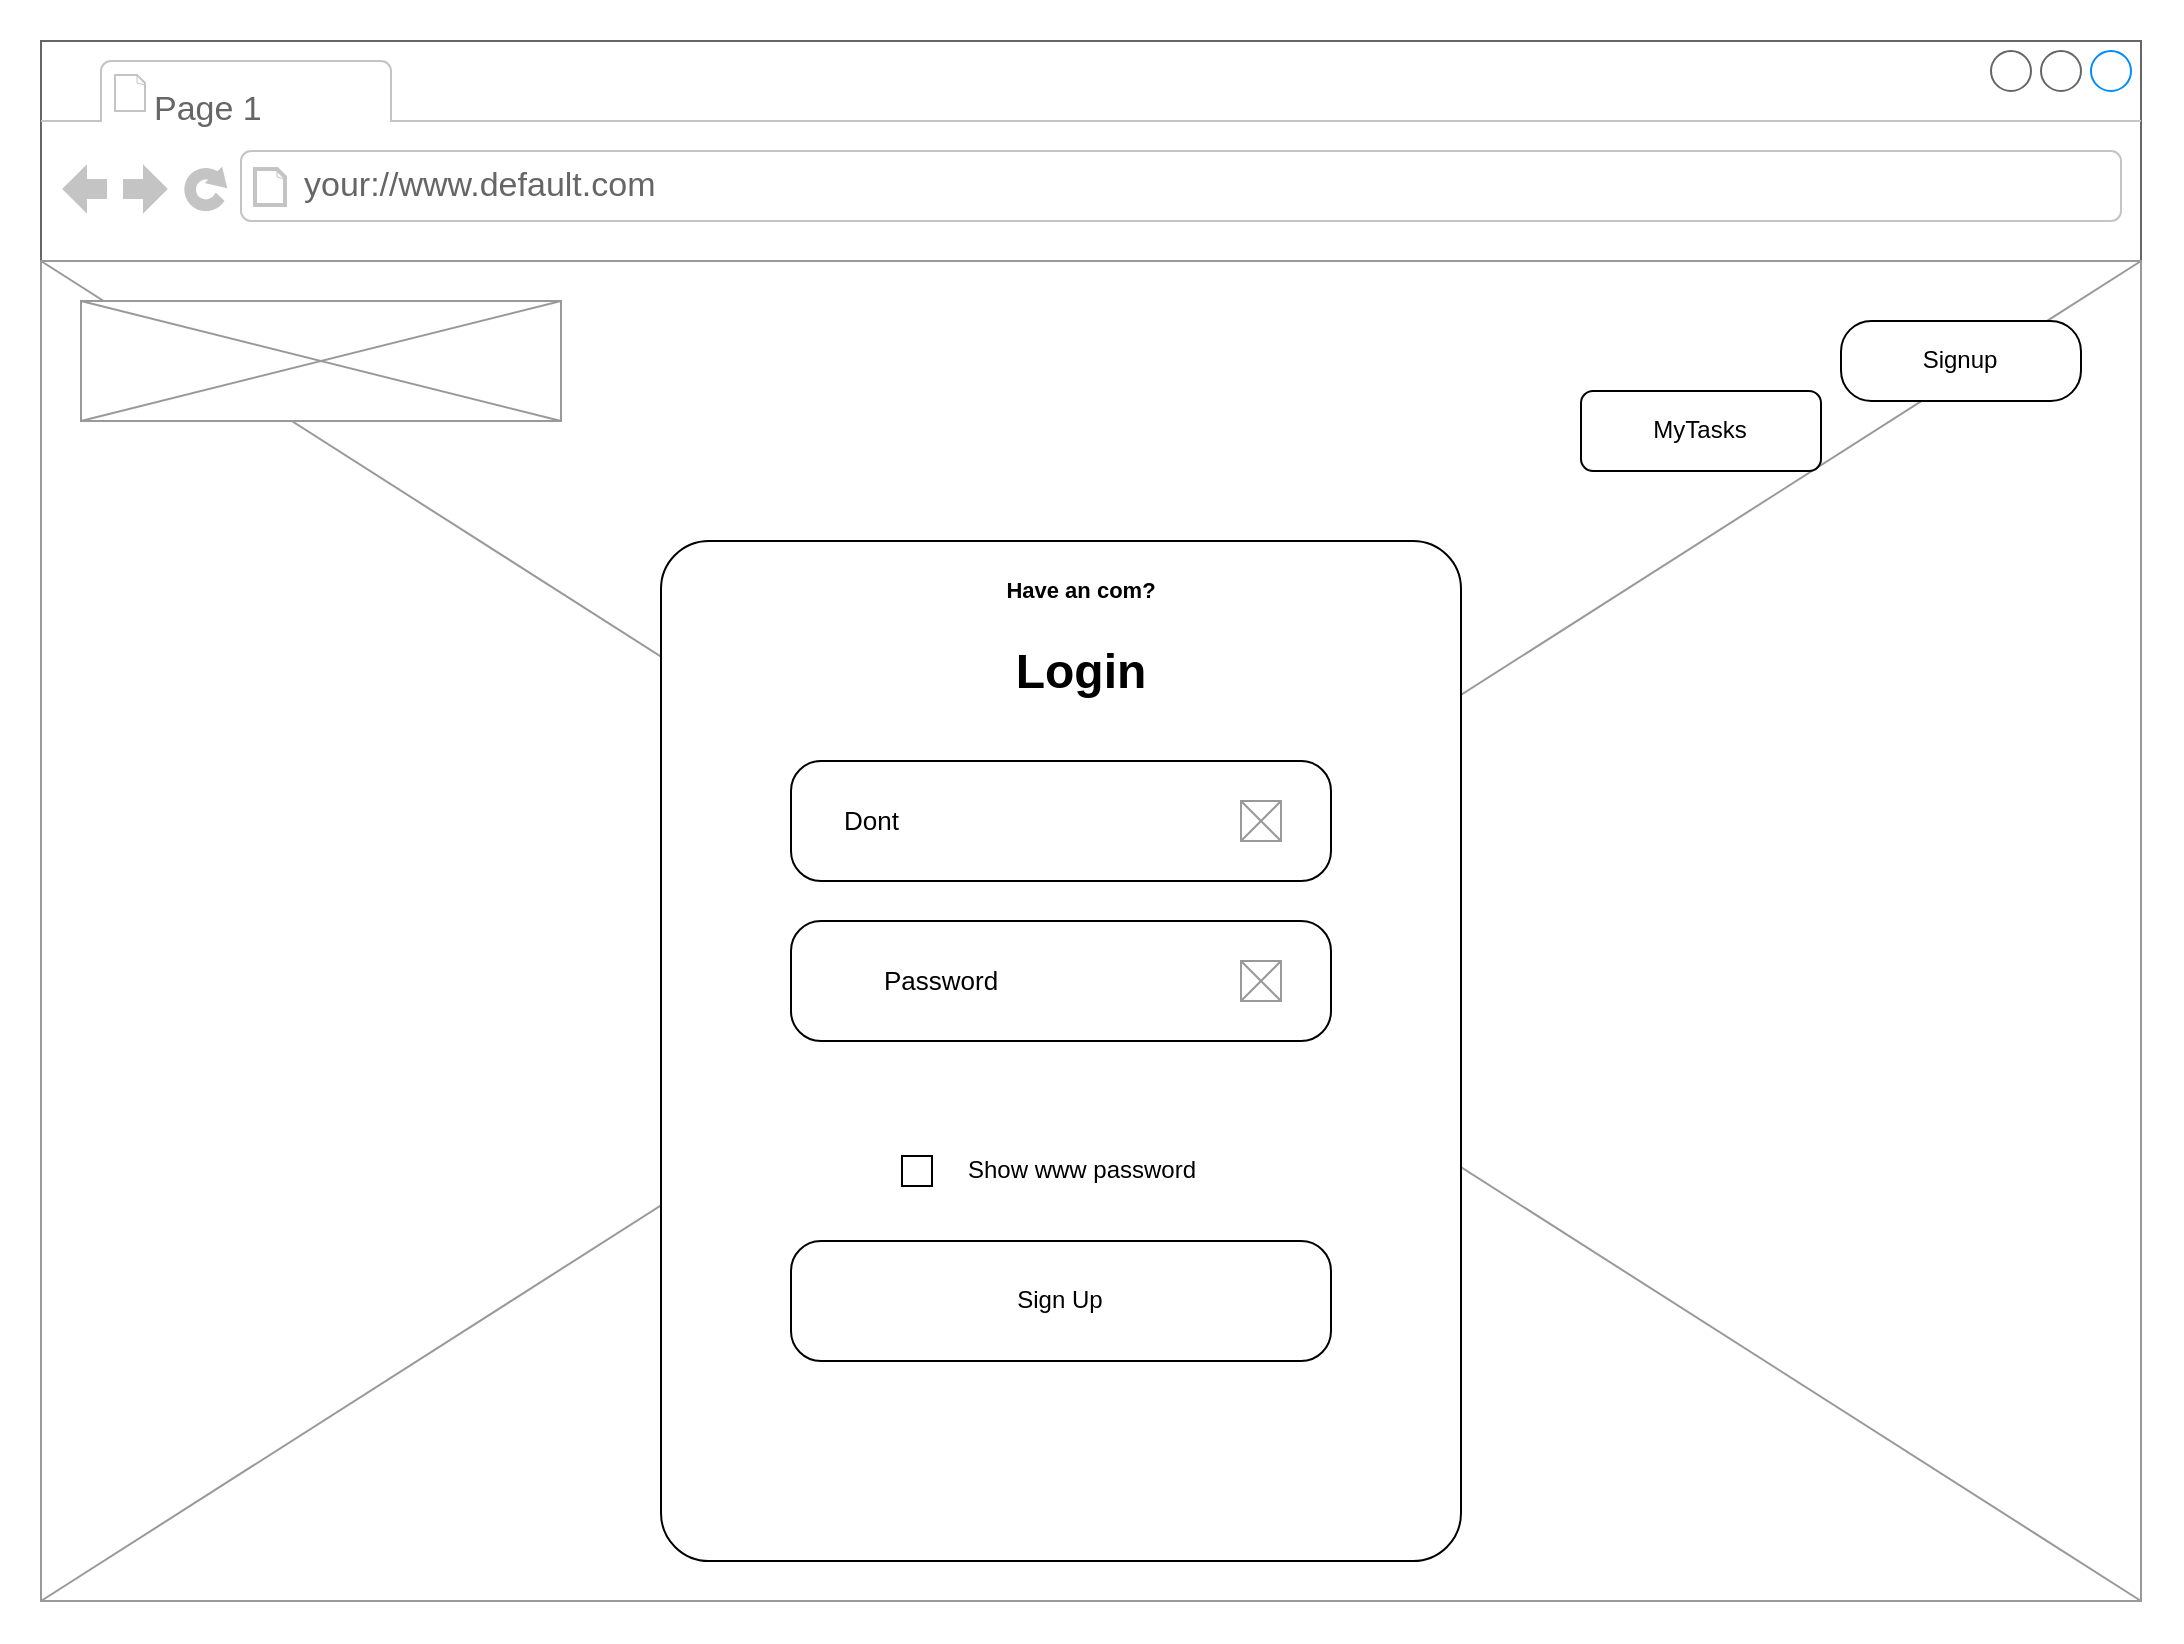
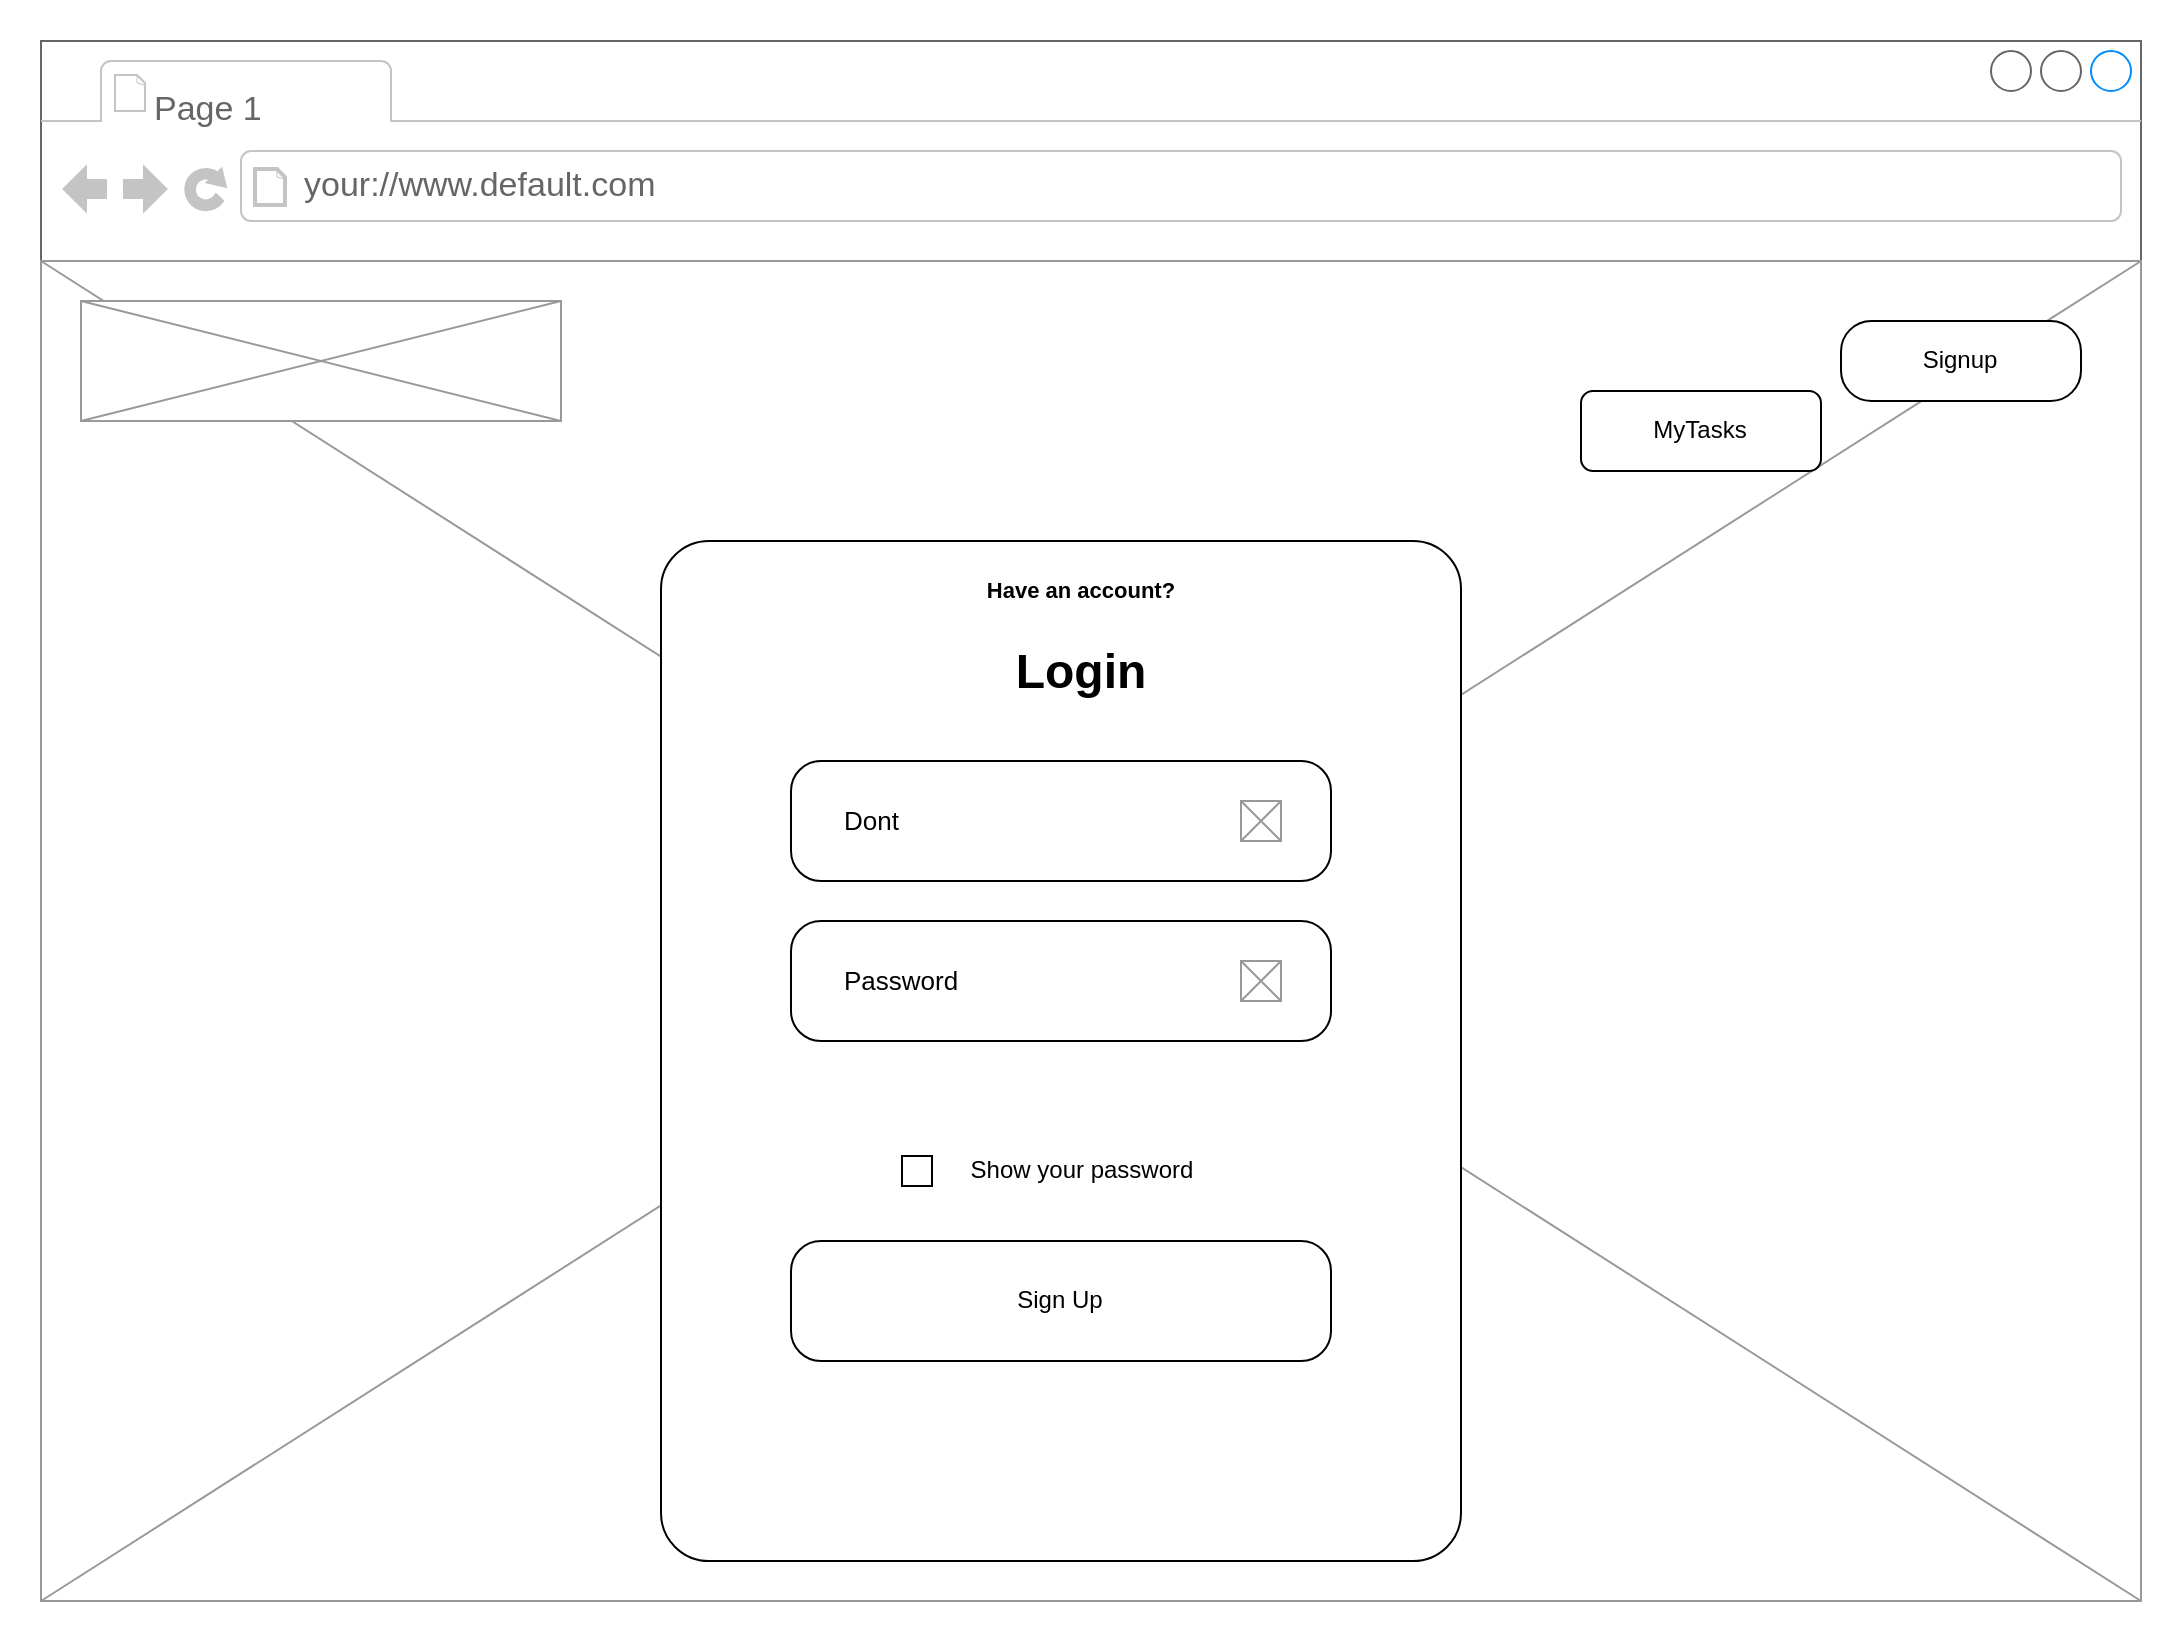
(1082, 591) -> (1082, 591)
(1031, 981) -> (991, 981)
(1083, 1171) -> (1083, 1171)
